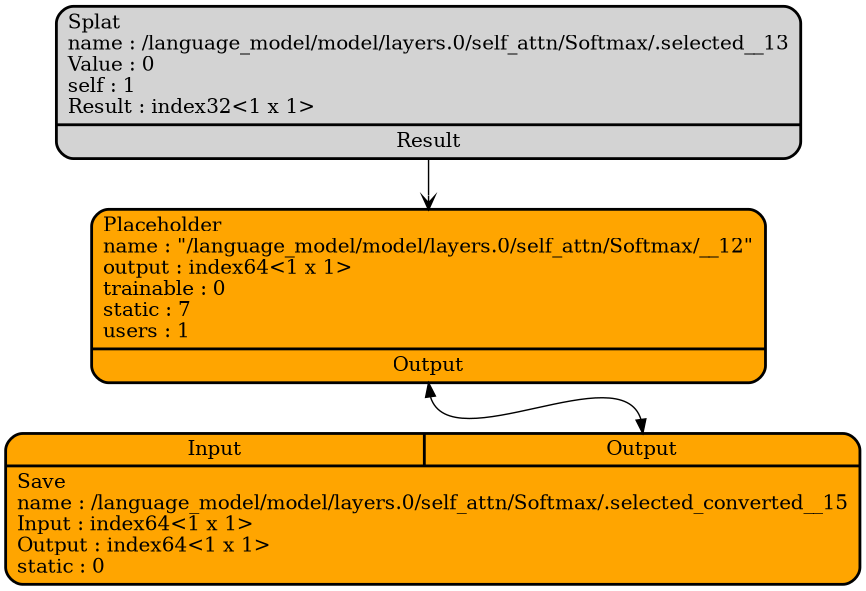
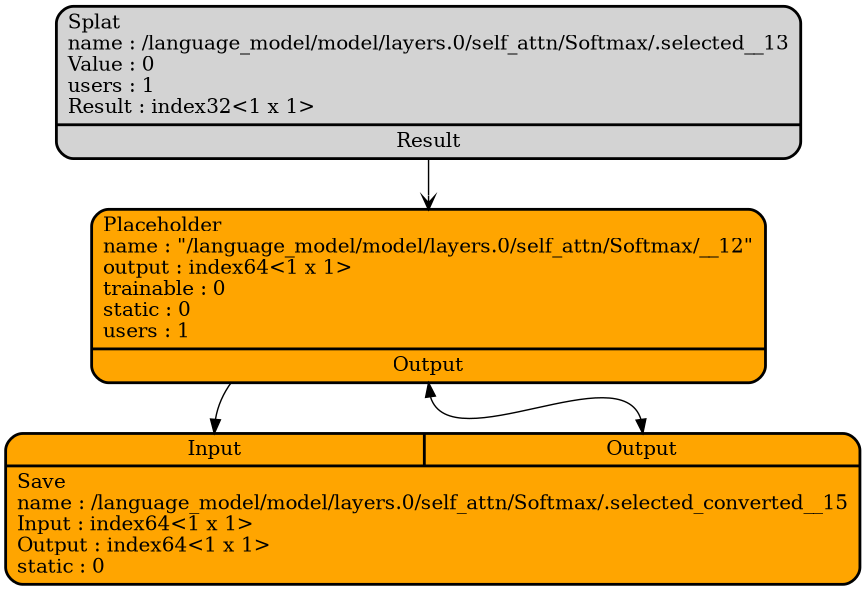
(102, 86) -> (111, 86)
(147, 310) -> (147, 310)
none -> (221, 400)
